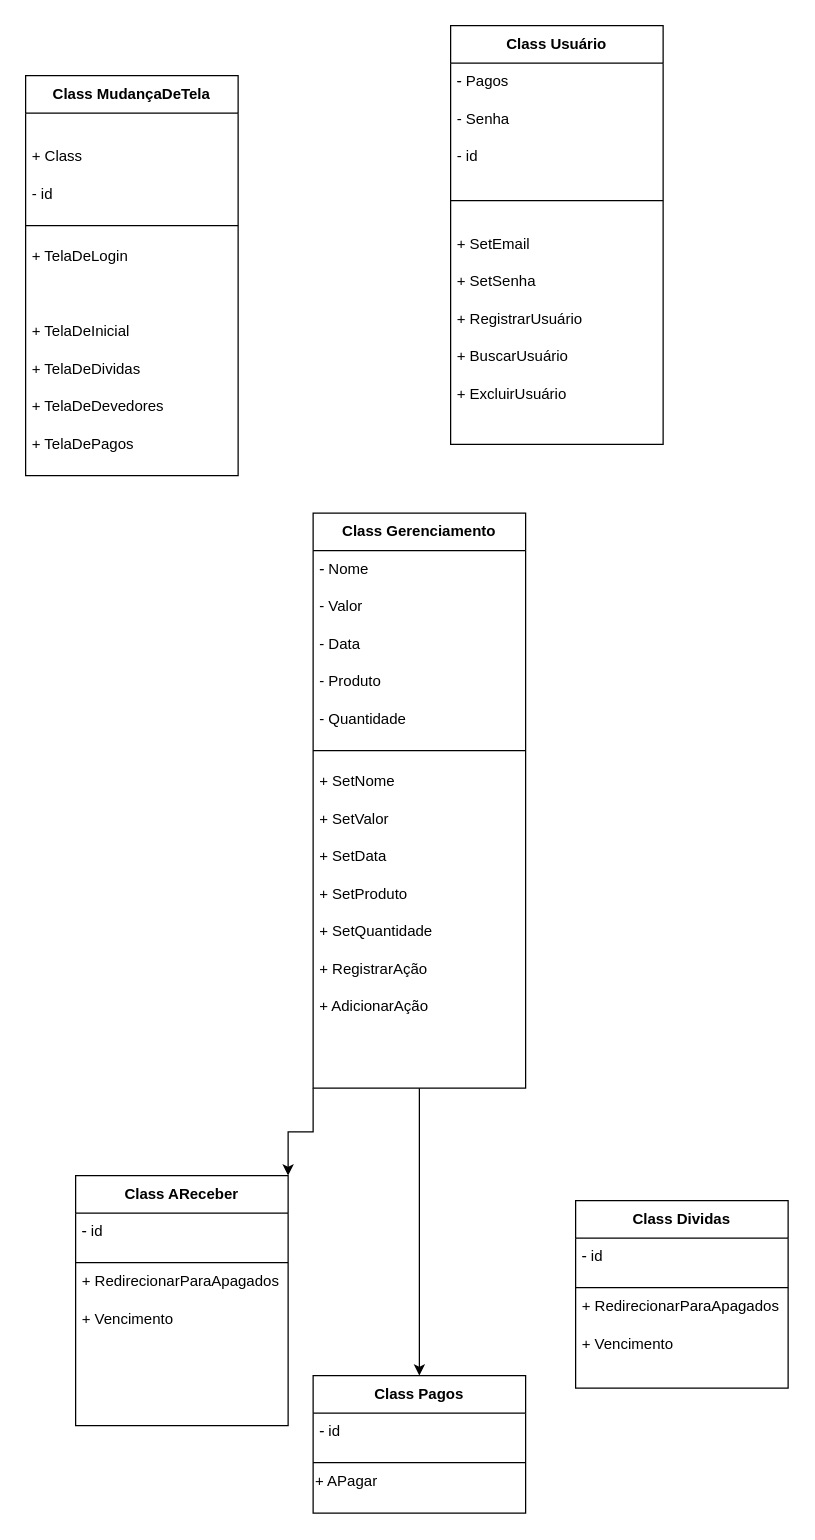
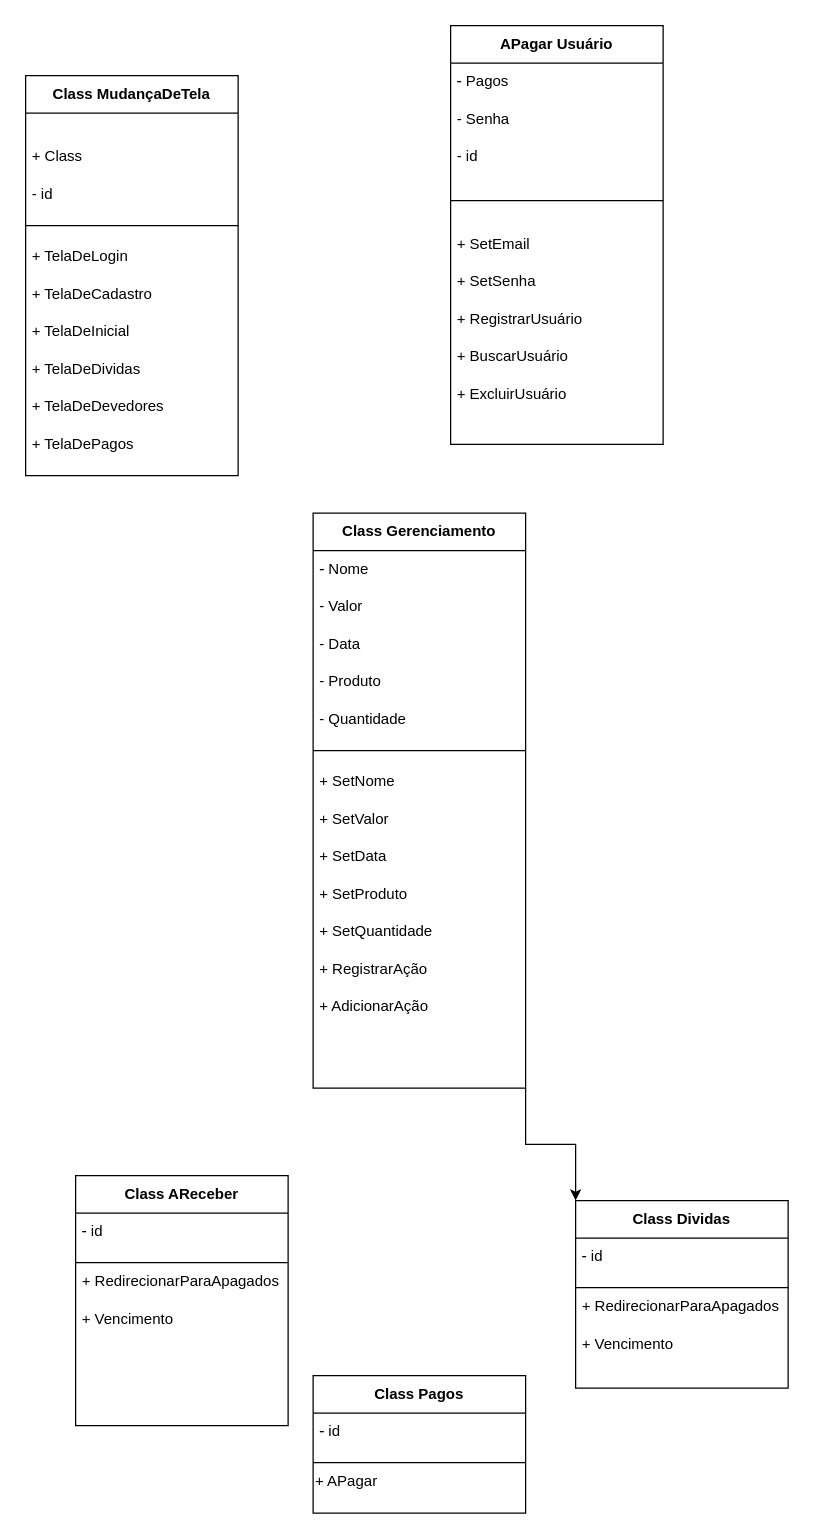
(557, 44) -> (557, 44)
none -> (132, 294)
(303, 1132) -> none
none -> (547, 1144)
(419, 1229) -> none
